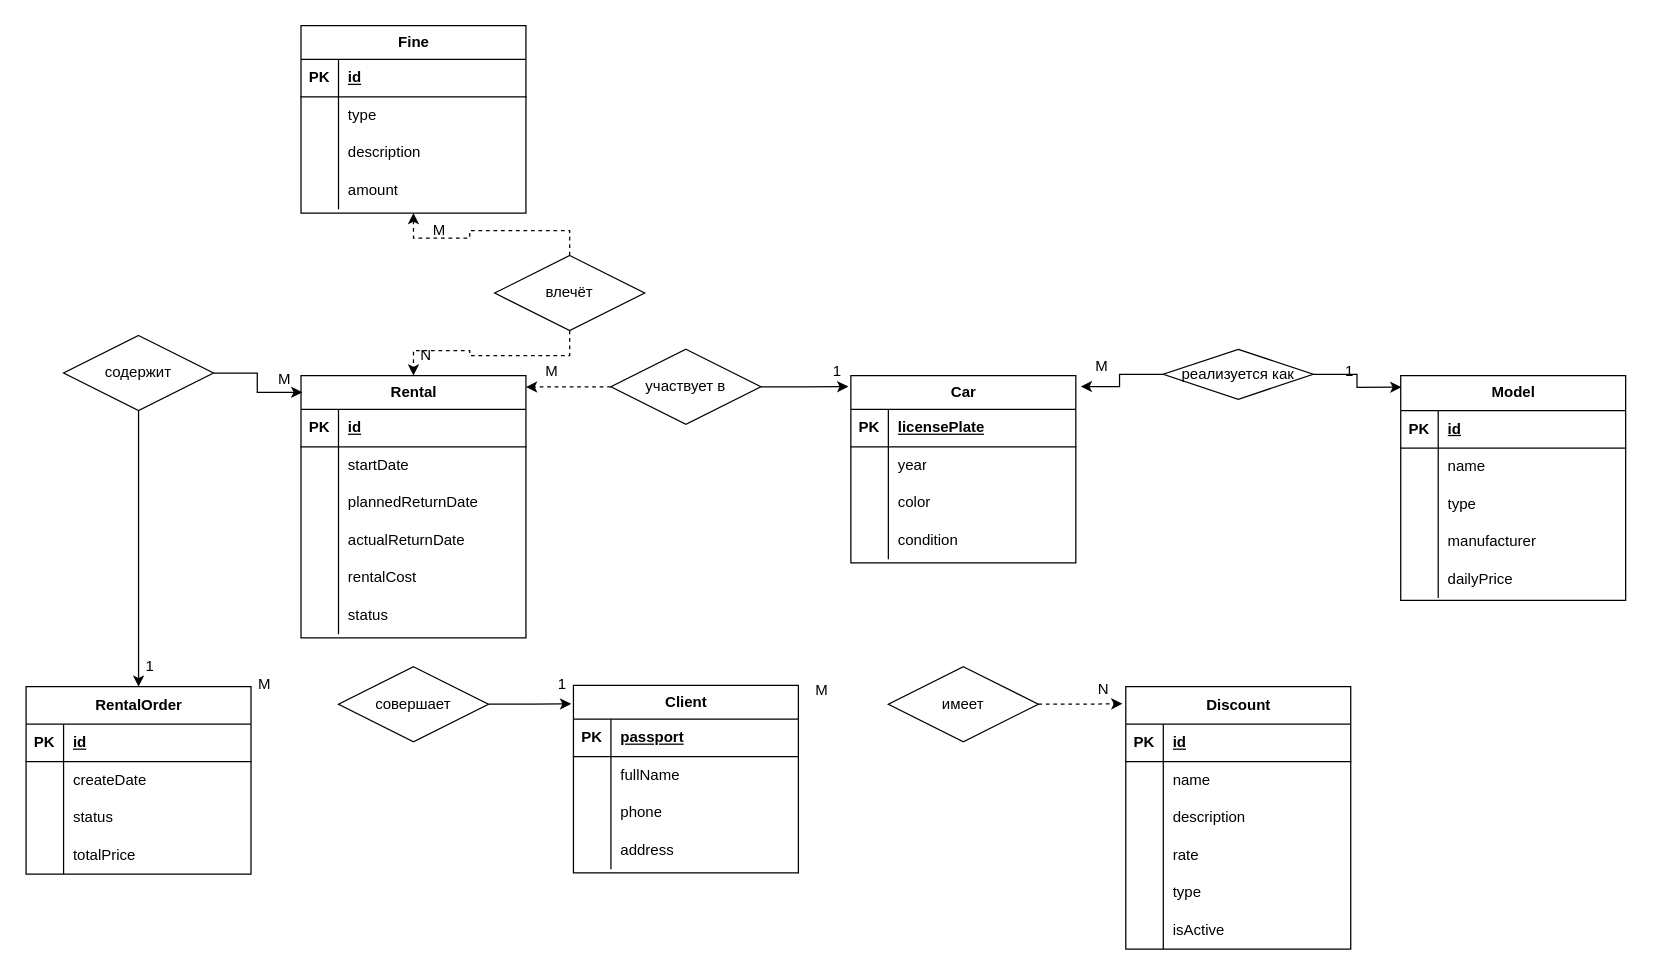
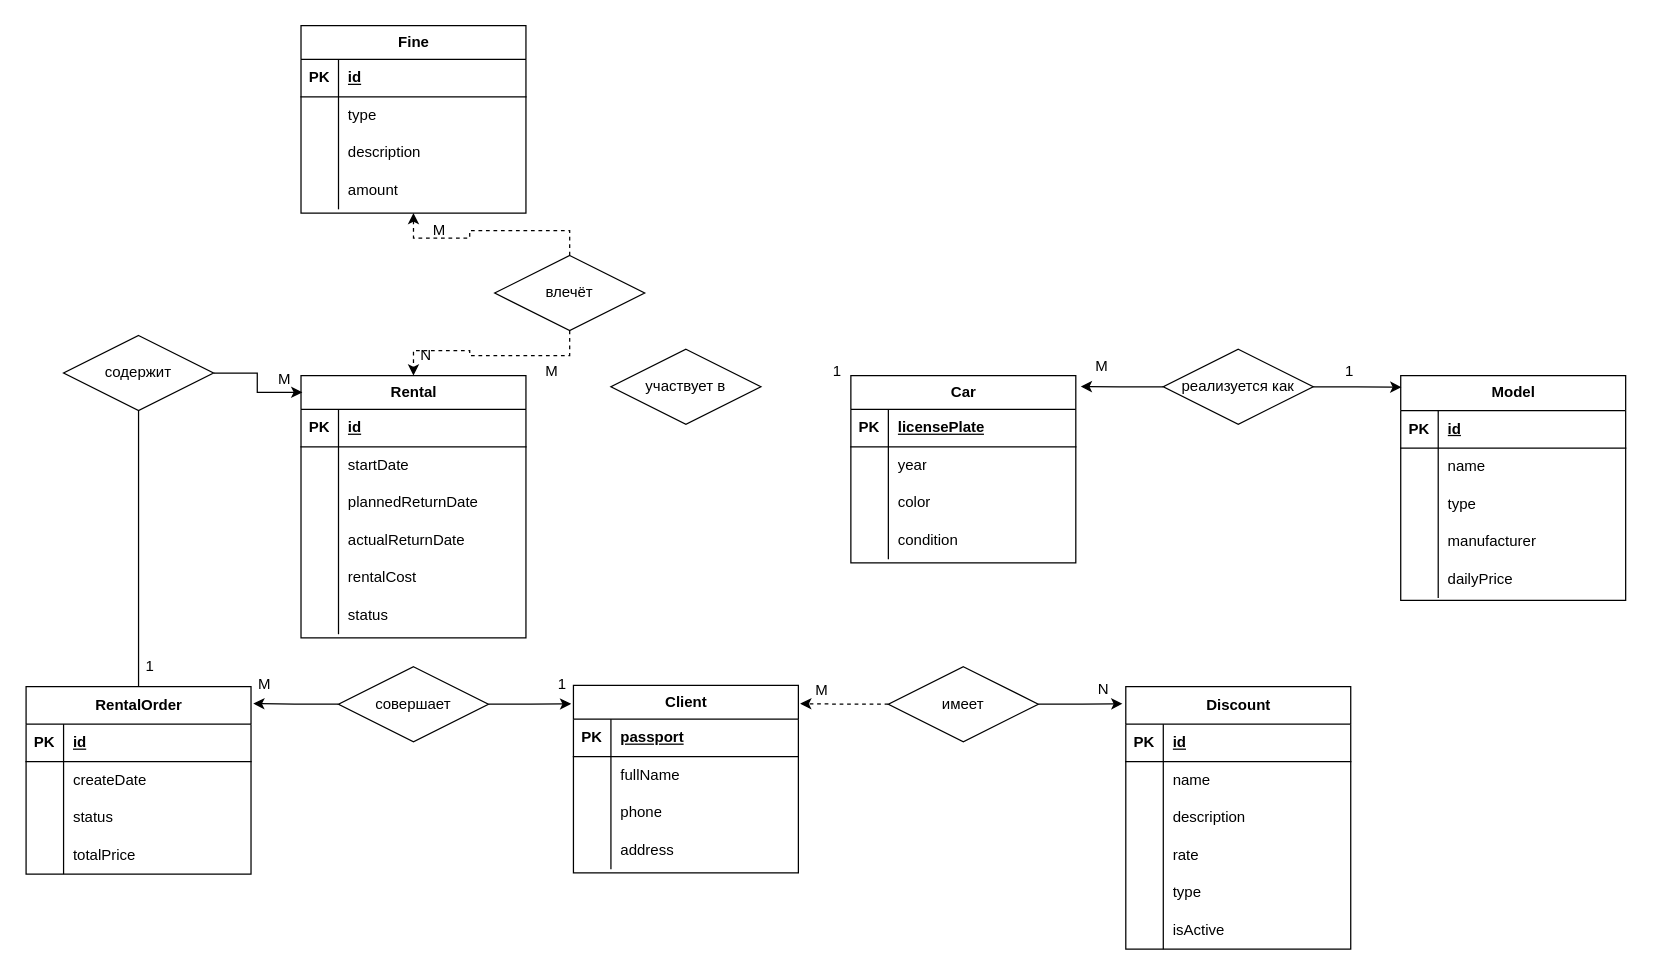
(1238, 374) -> (1238, 387)
(572, 387) -> none
(800, 387) -> none
(138, 677) -> (138, 680)
none -> (299, 704)
none -> (848, 704)
(1077, 704) -> (1077, 704)
